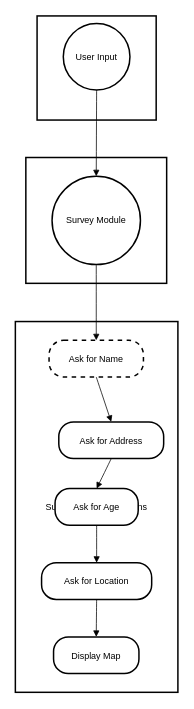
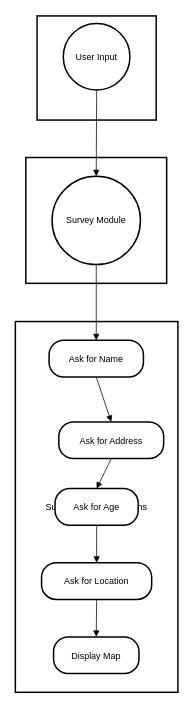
(96, 359) -> (96, 359)
